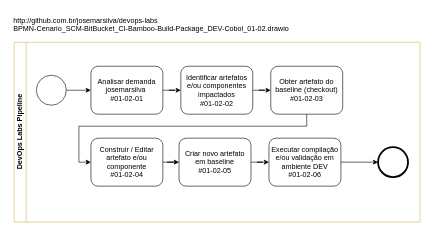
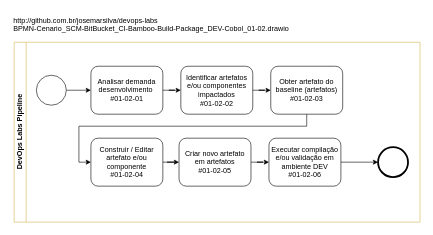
(127, 90) -> (127, 90)
(307, 90) -> (307, 90)
(215, 162) -> (215, 162)
